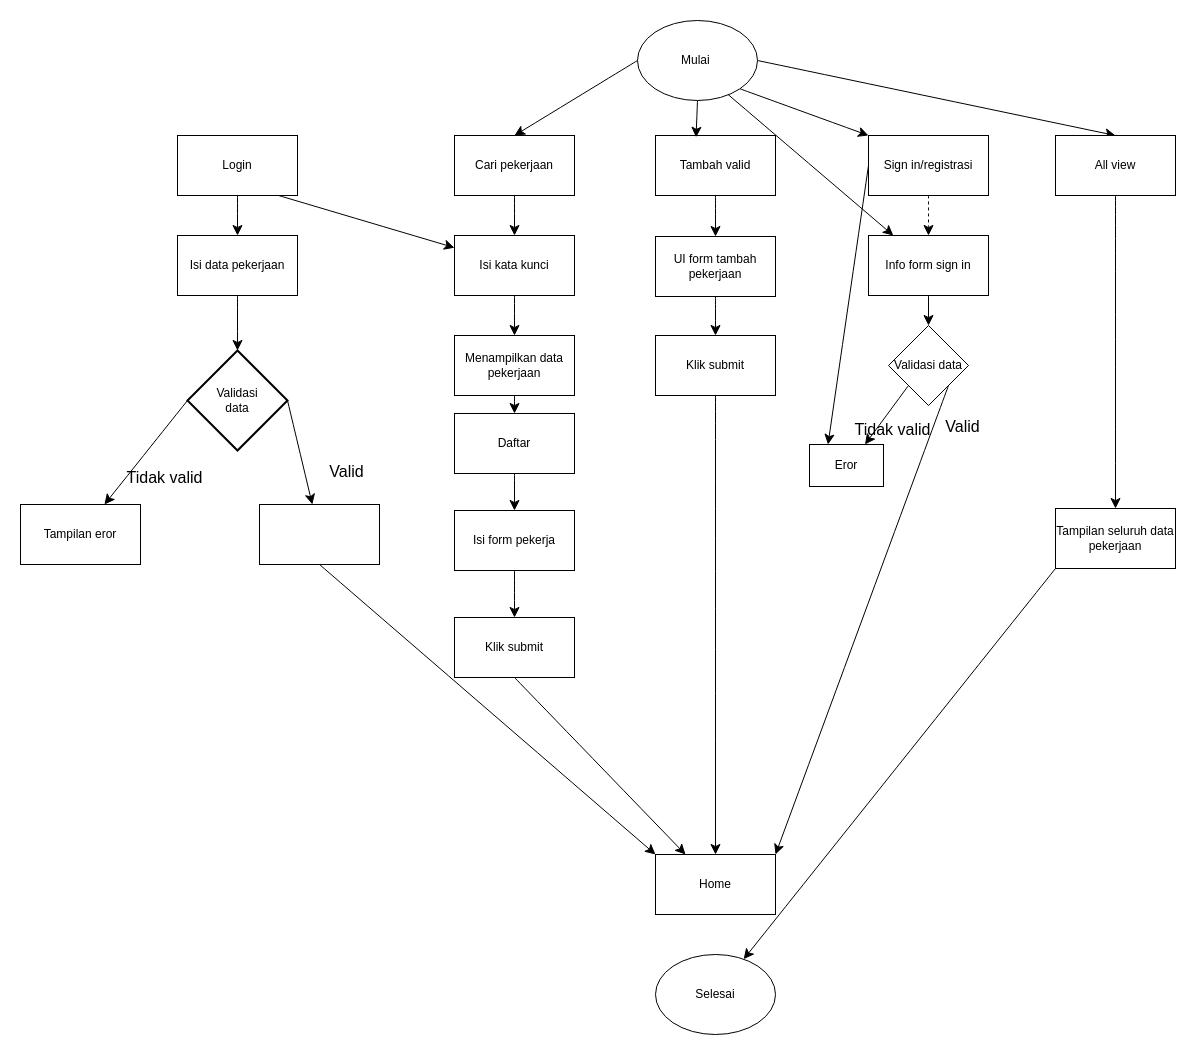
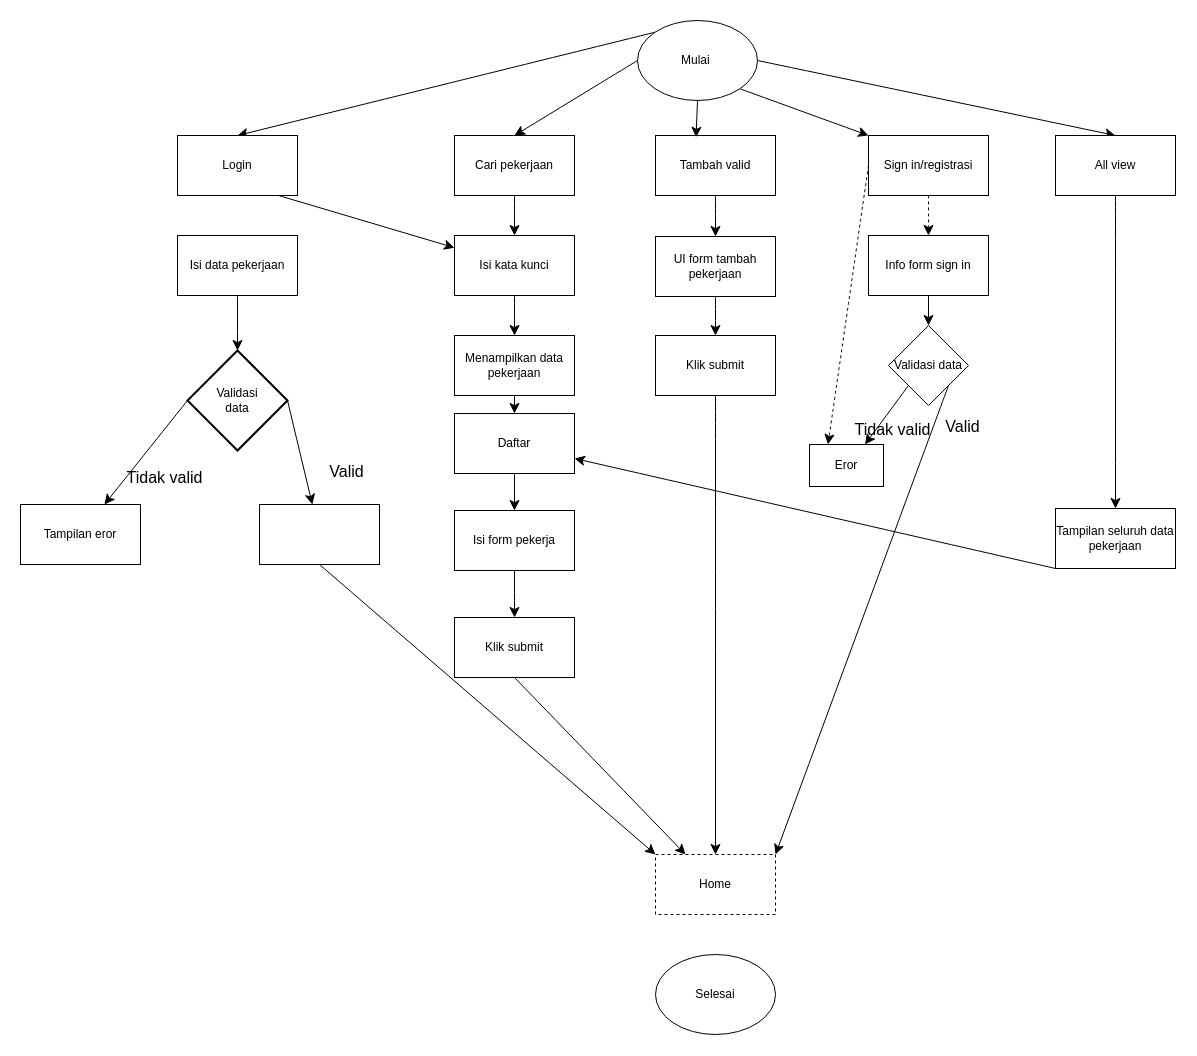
(808, 162) -> (449, 83)
(238, 211) -> none
(849, 300) -> (849, 300)
(901, 762) -> (818, 514)
(716, 885) -> (716, 885)
